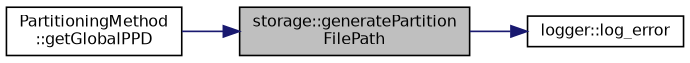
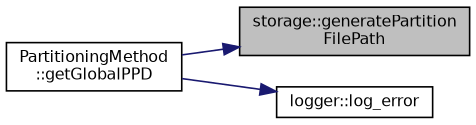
(490, 31) -> (221, 84)
